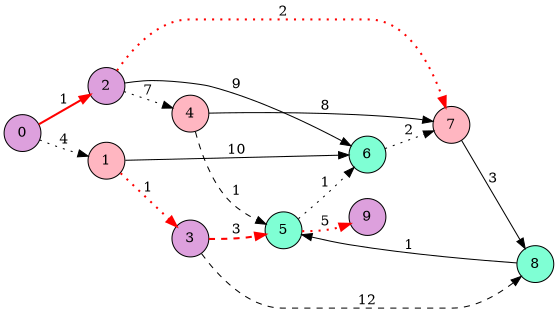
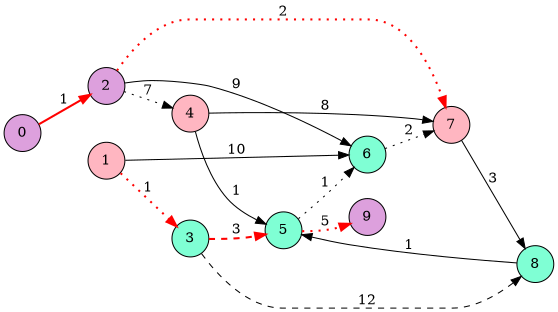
(59, 147) -> none
(216, 183) -> (216, 183)
(190, 239) -> (190, 239)
